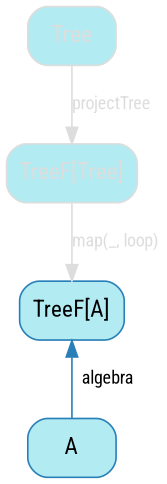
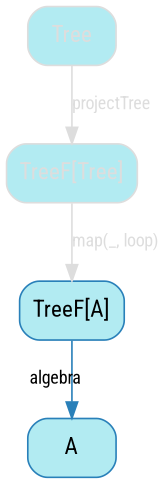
(72, 388) -> (72, 371)
